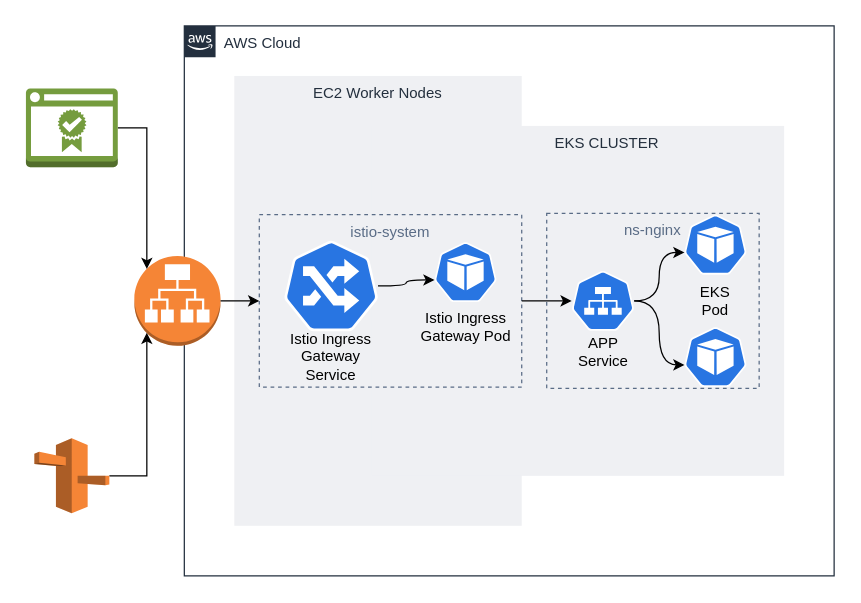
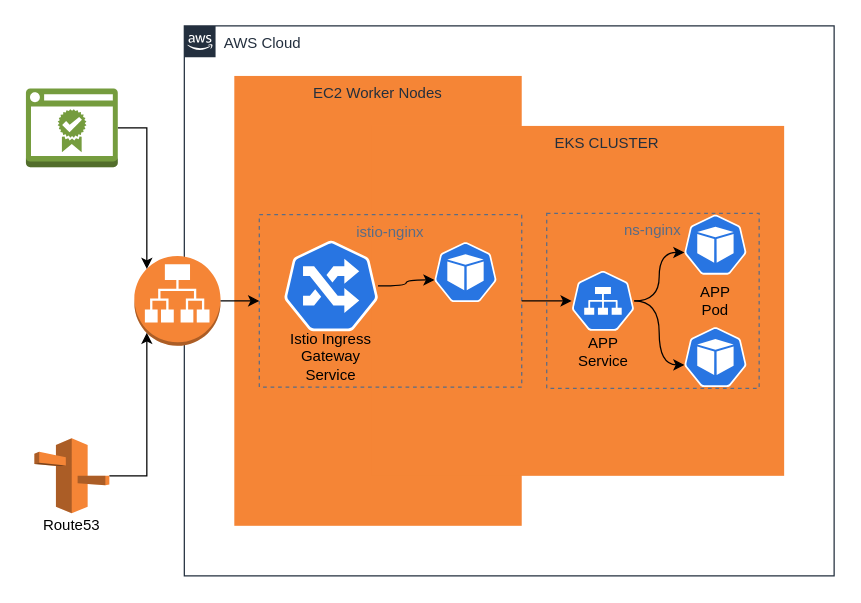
(378, 93) -> (378, 93)
(578, 143) -> (578, 143)
(390, 231) -> (390, 231)
(716, 301) -> (716, 301)
(466, 327) -> none
none -> (72, 526)
